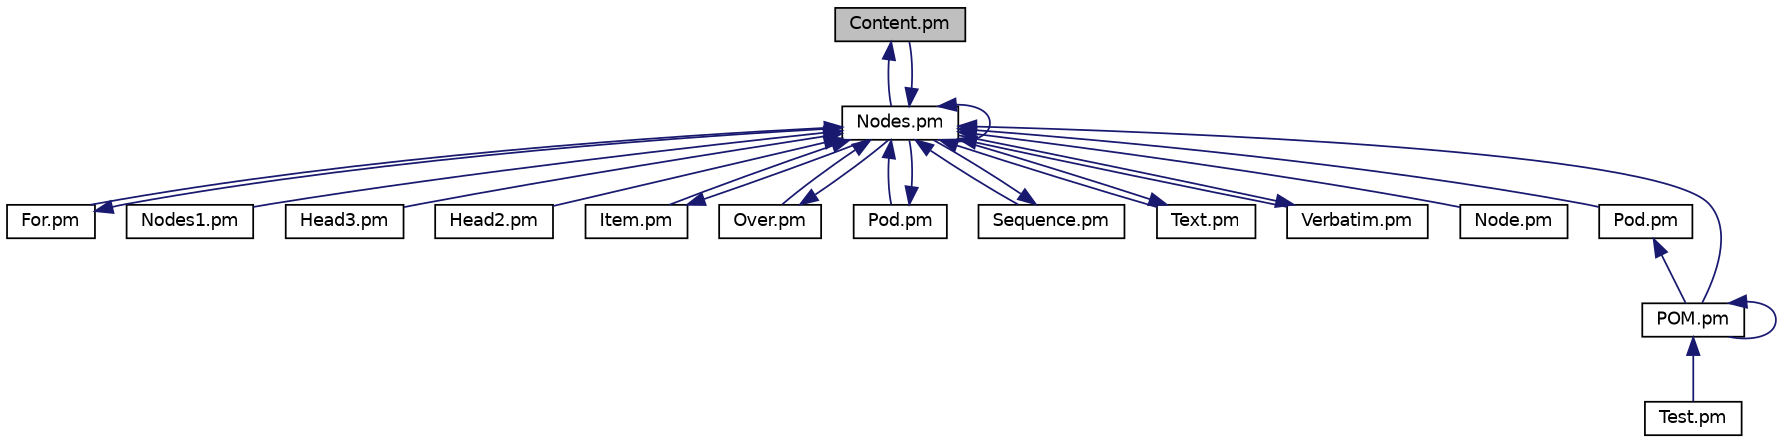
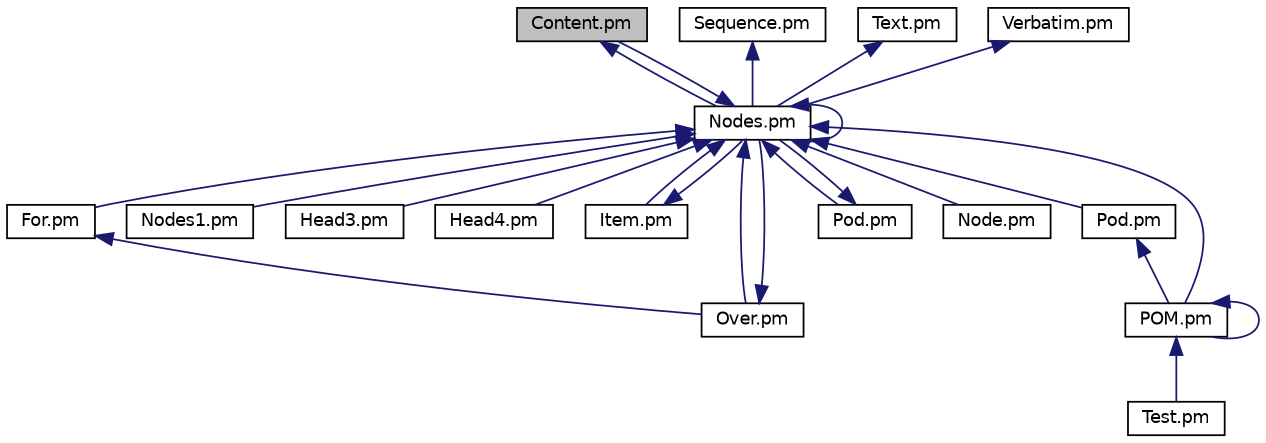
(476, 157) -> (406, 284)
(1131, 175) -> none
(1057, 177) -> none
(974, 178) -> none
(494, 222) -> (494, 222)
